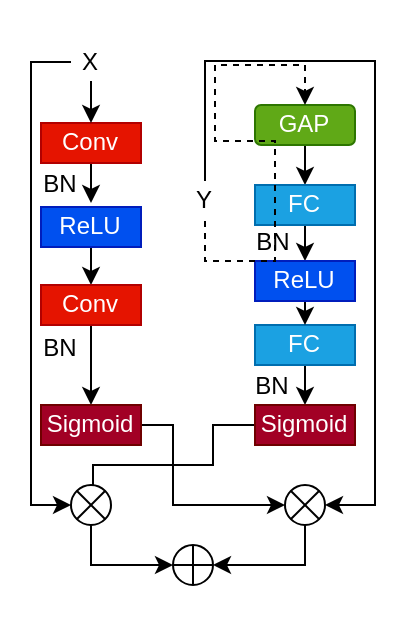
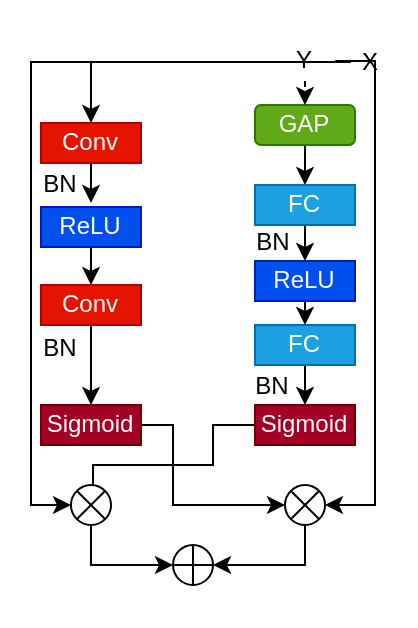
(91, 62) -> (371, 62)
(205, 201) -> (305, 61)
